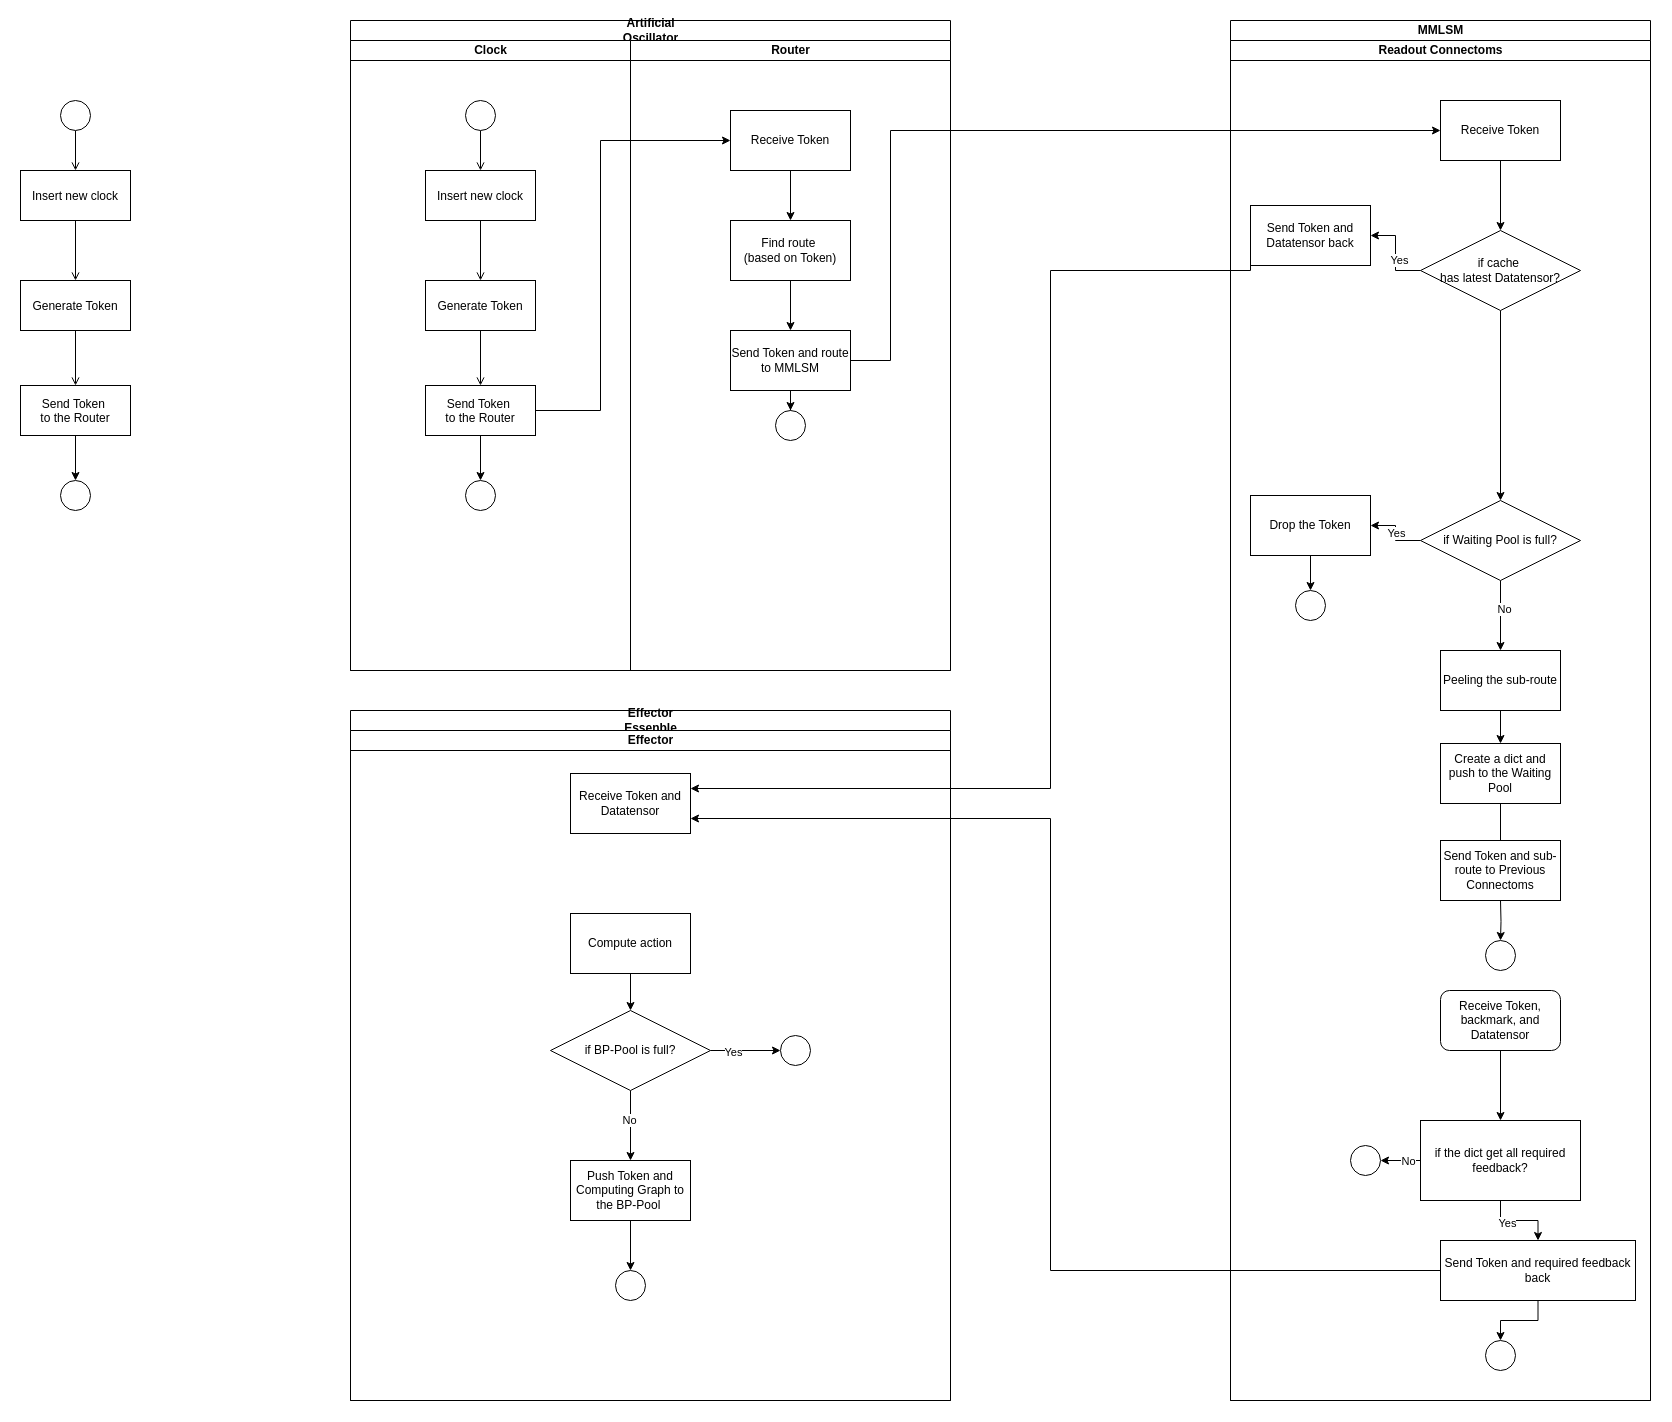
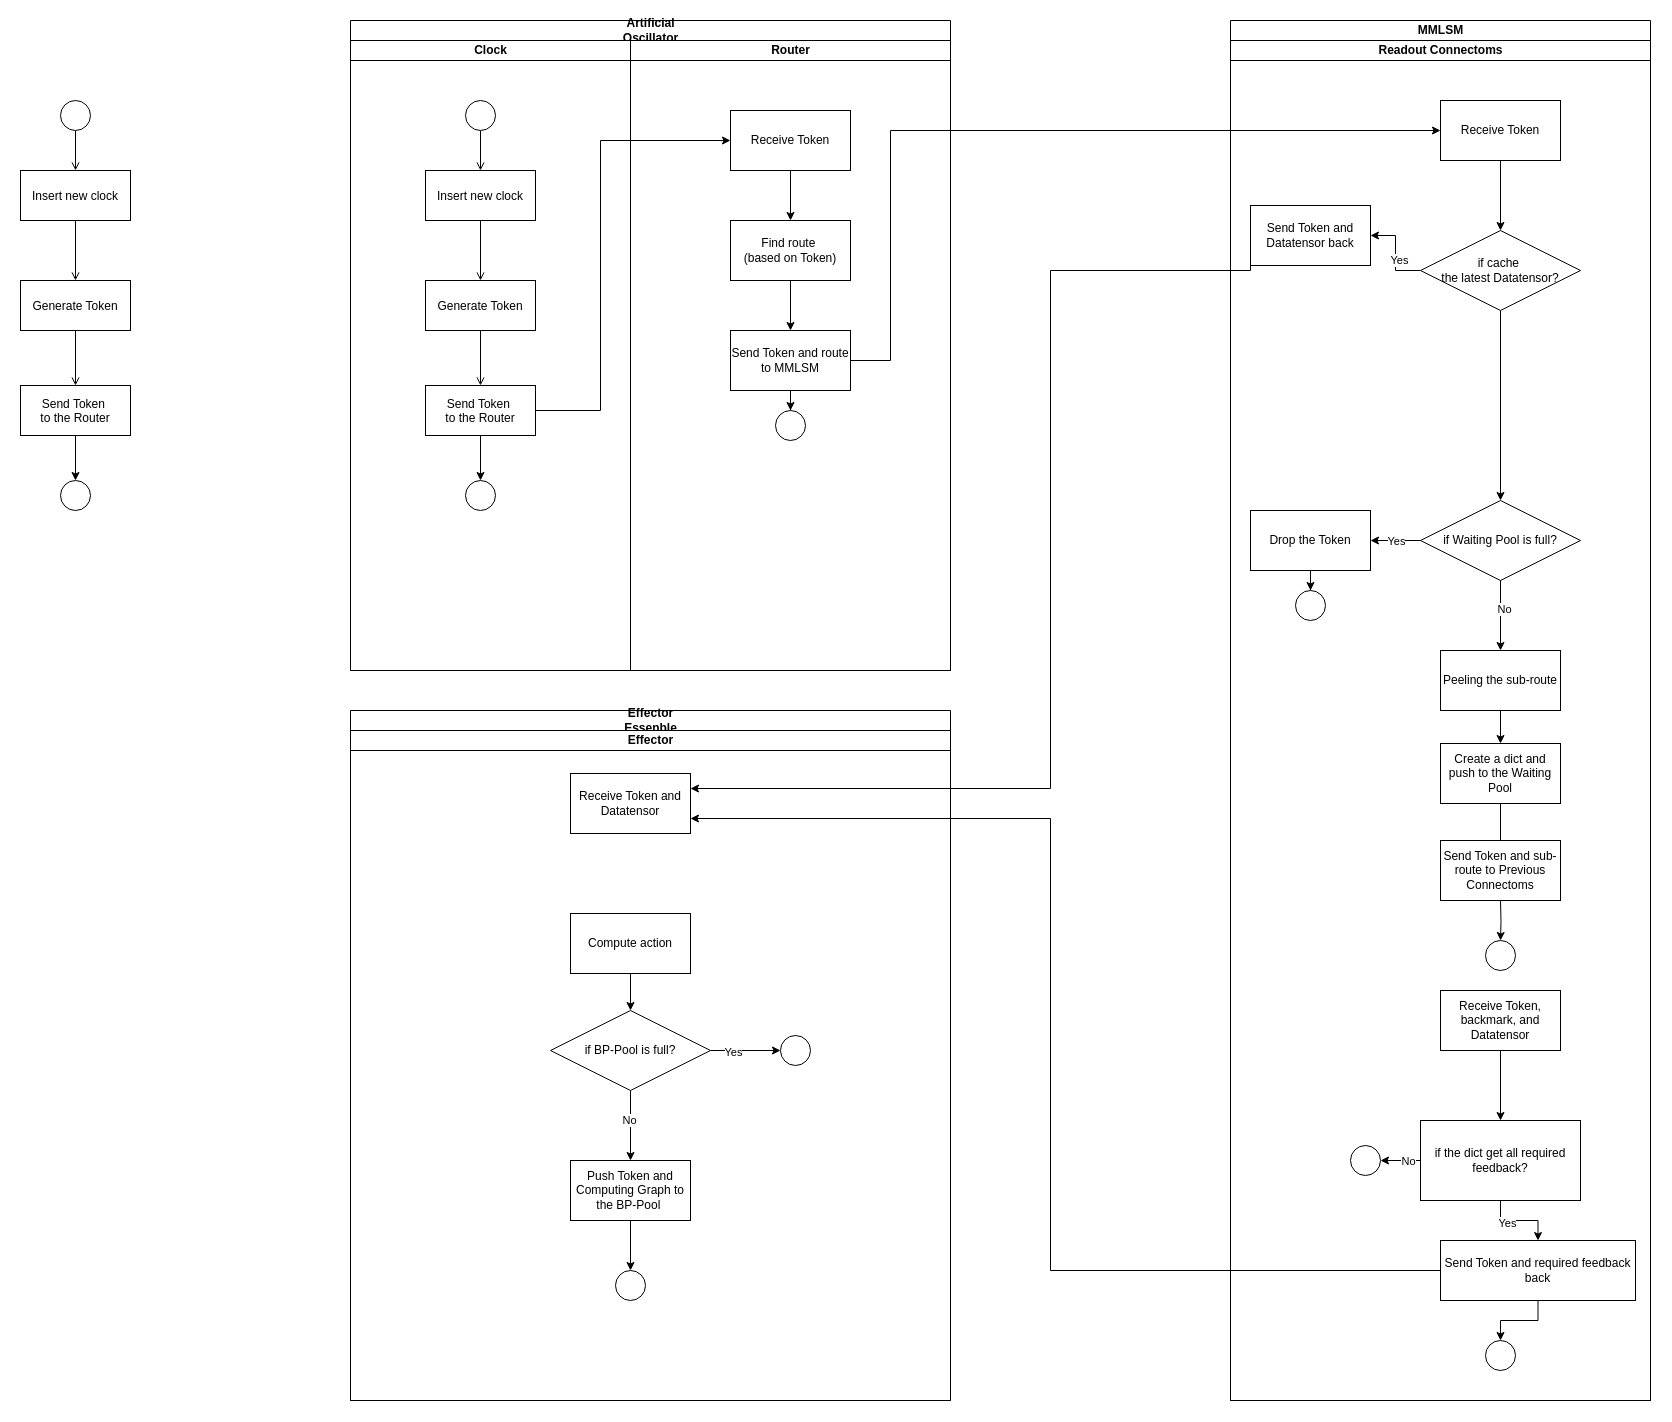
(1501, 271) -> (1501, 271)
(1311, 526) -> (1311, 541)
(1501, 1021) -> (1501, 1021)
